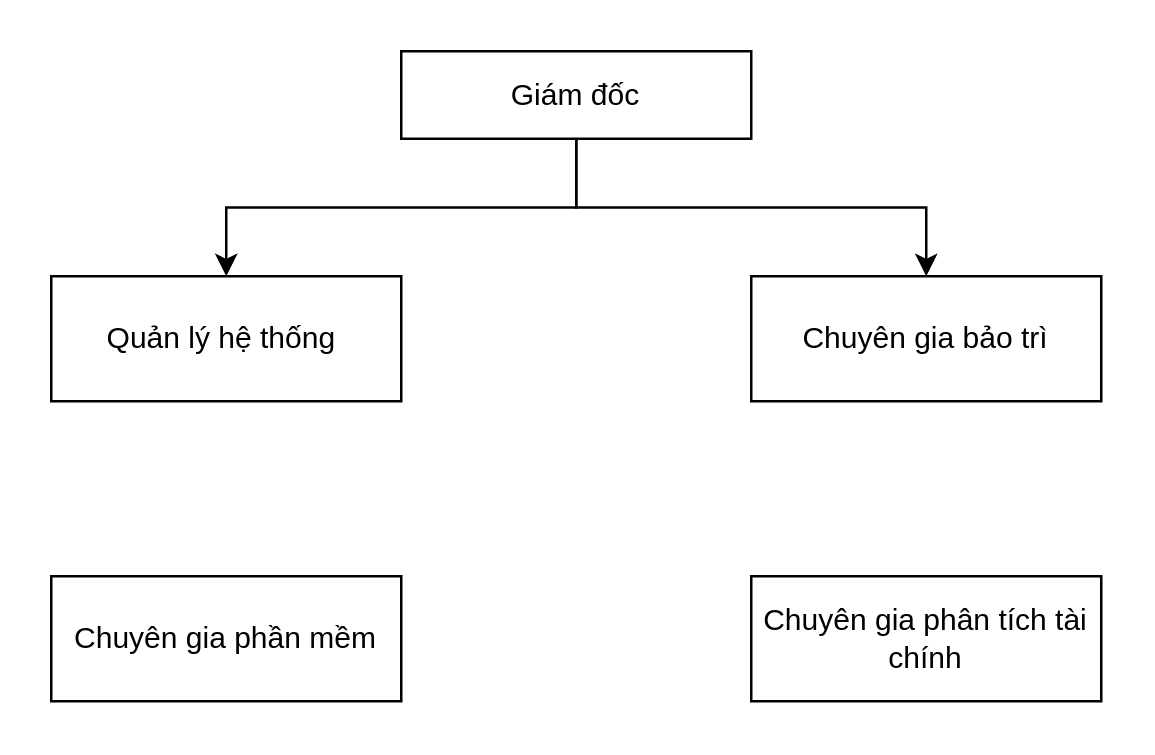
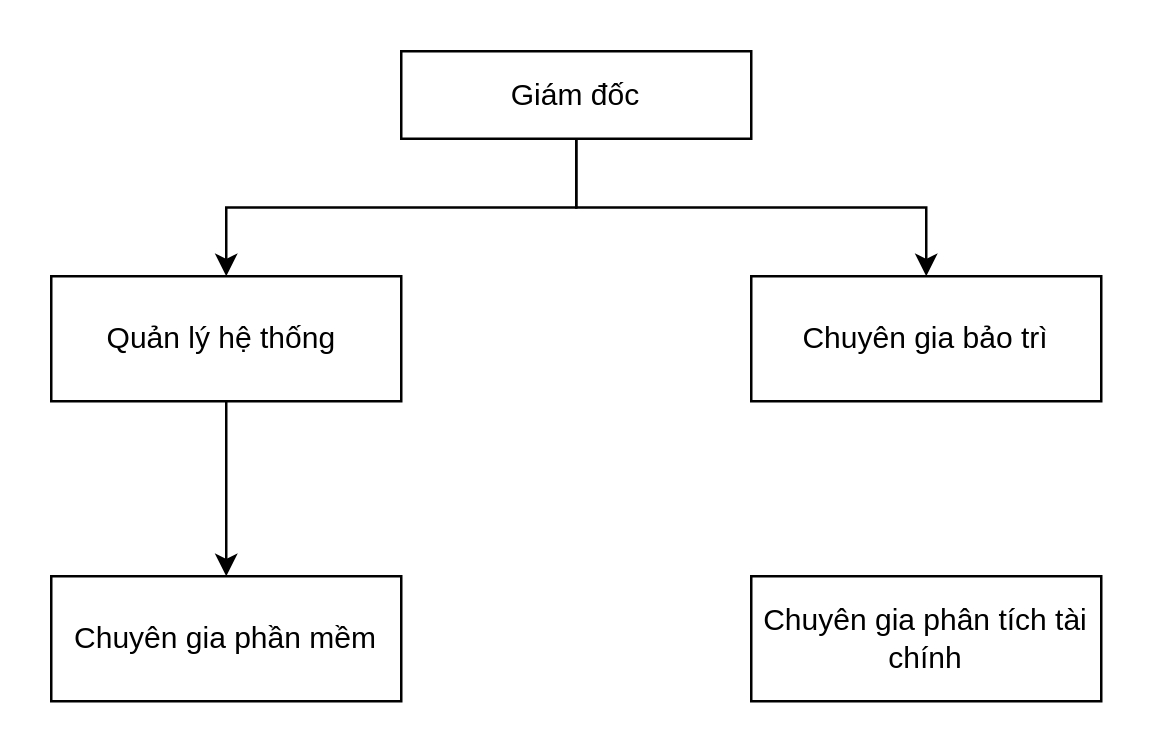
none -> (226, 480)
